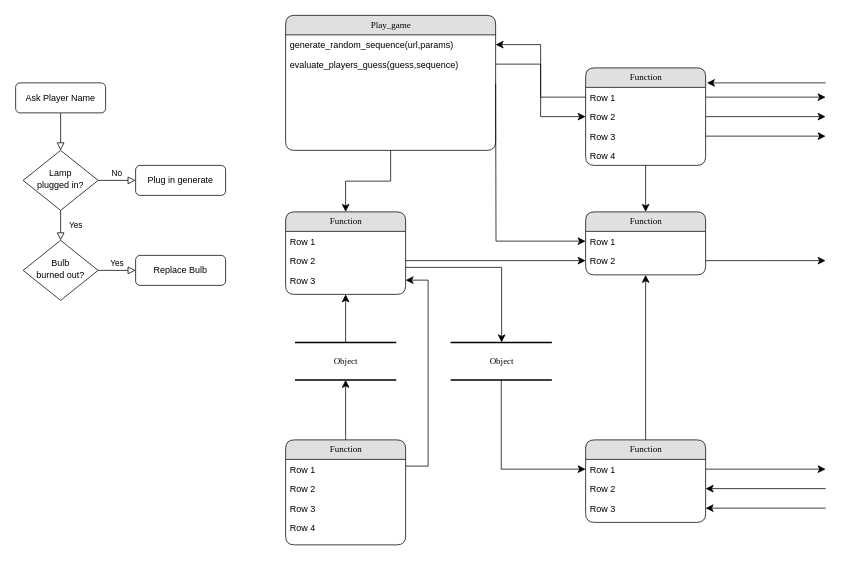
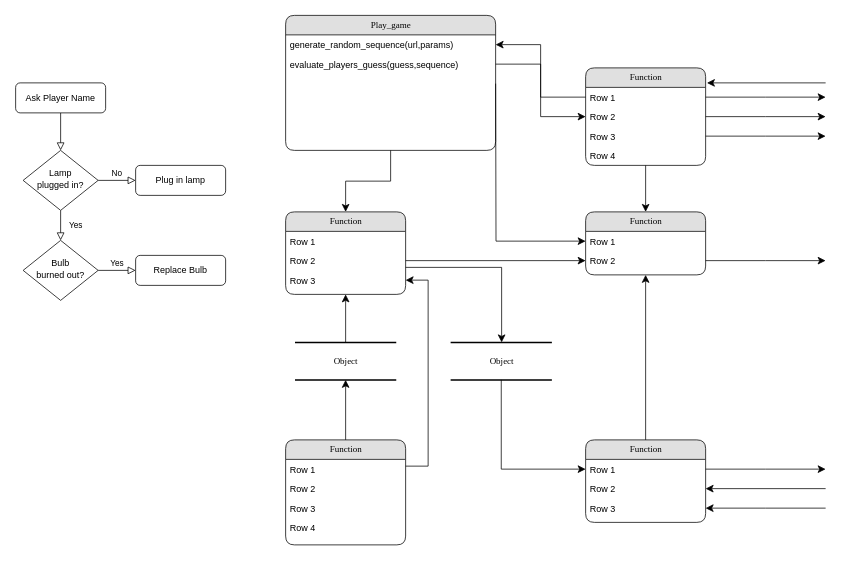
(180, 180) -> (180, 180)
